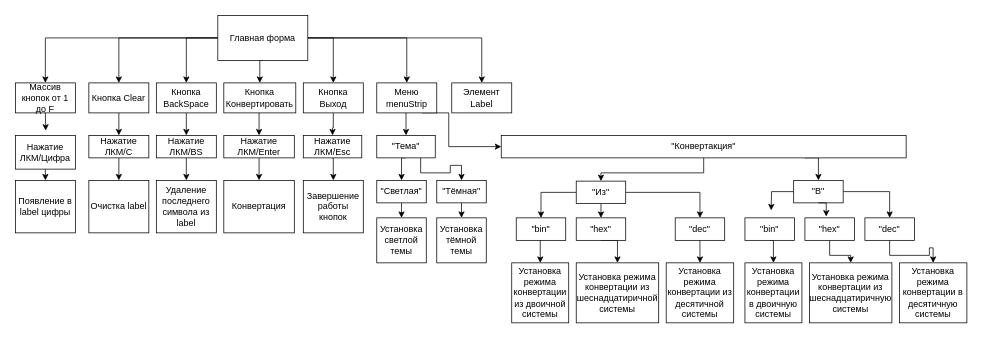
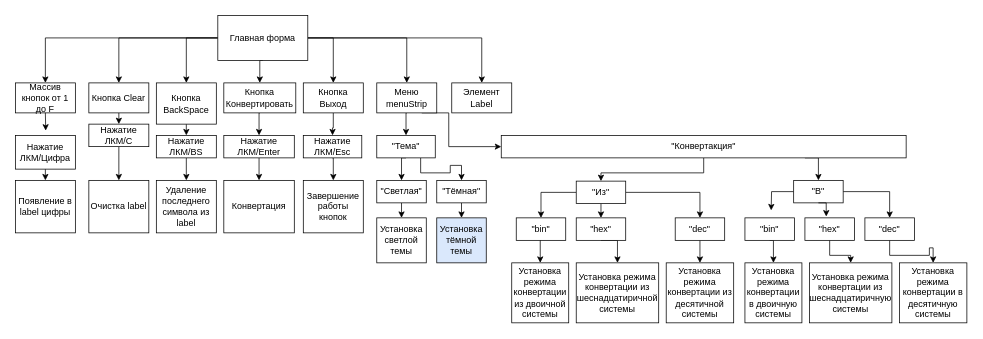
(186, 98) -> (186, 104)
(119, 147) -> (119, 135)
(462, 240) -> (462, 240)
